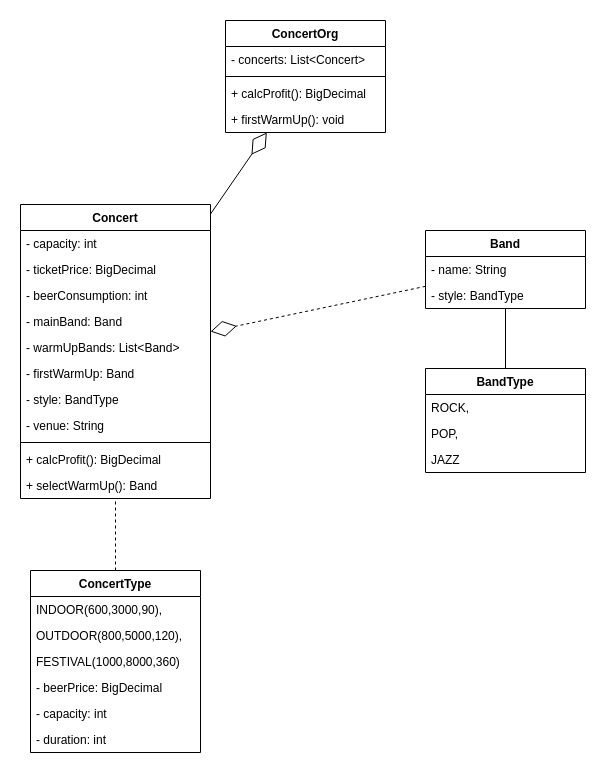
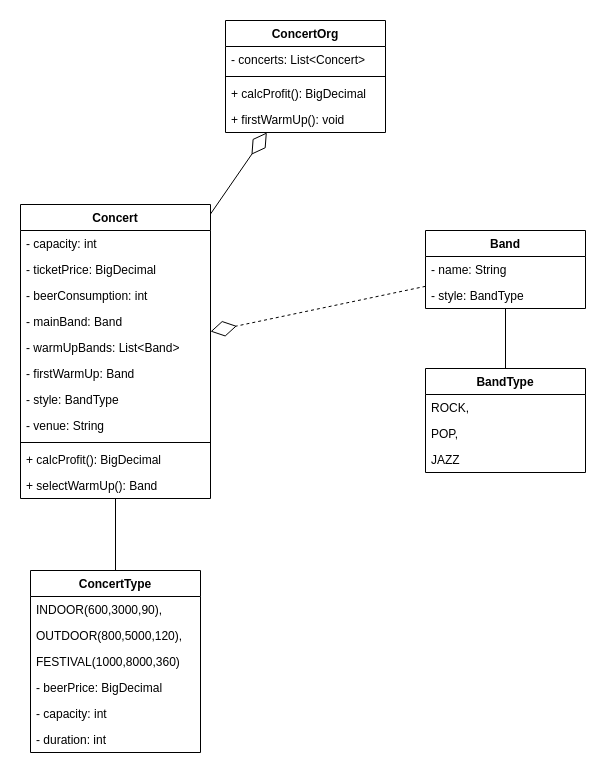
(116, 535) -> (116, 535)
